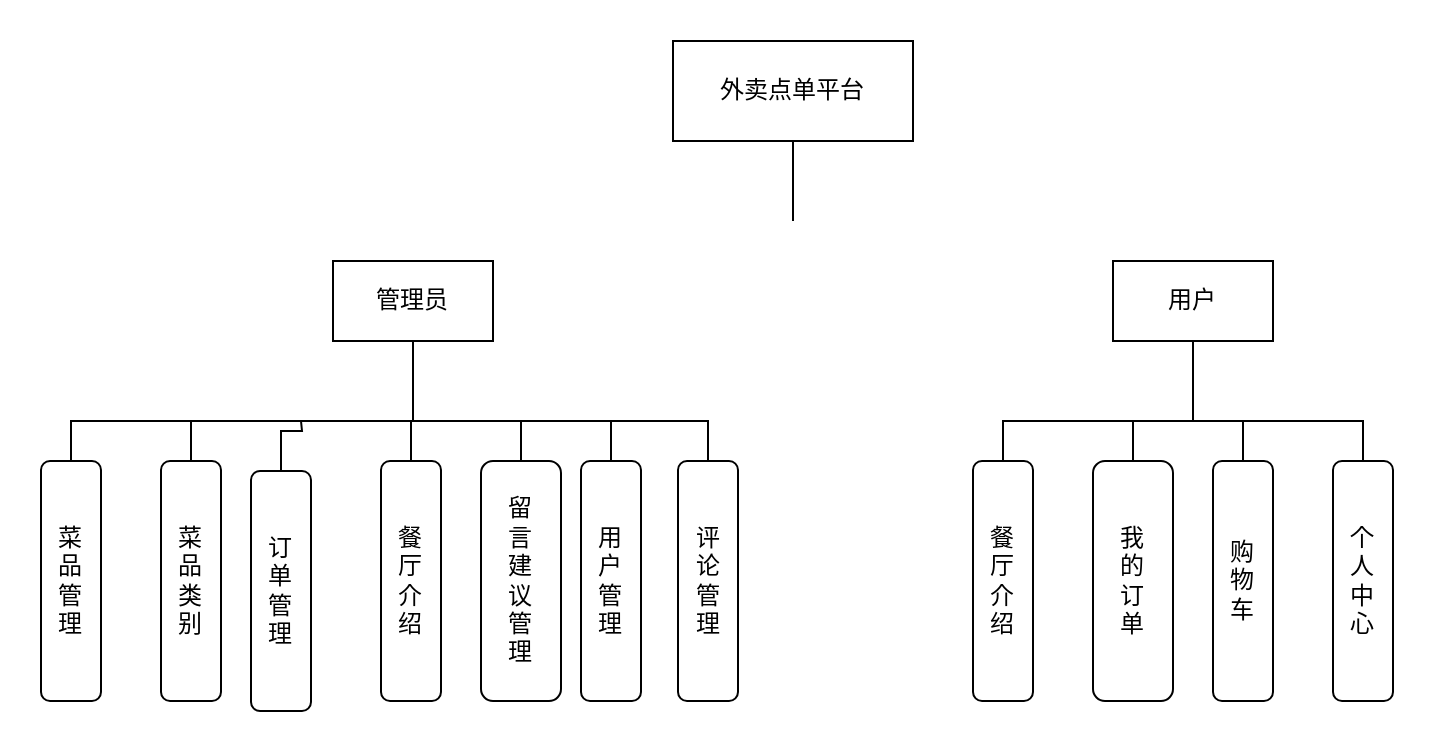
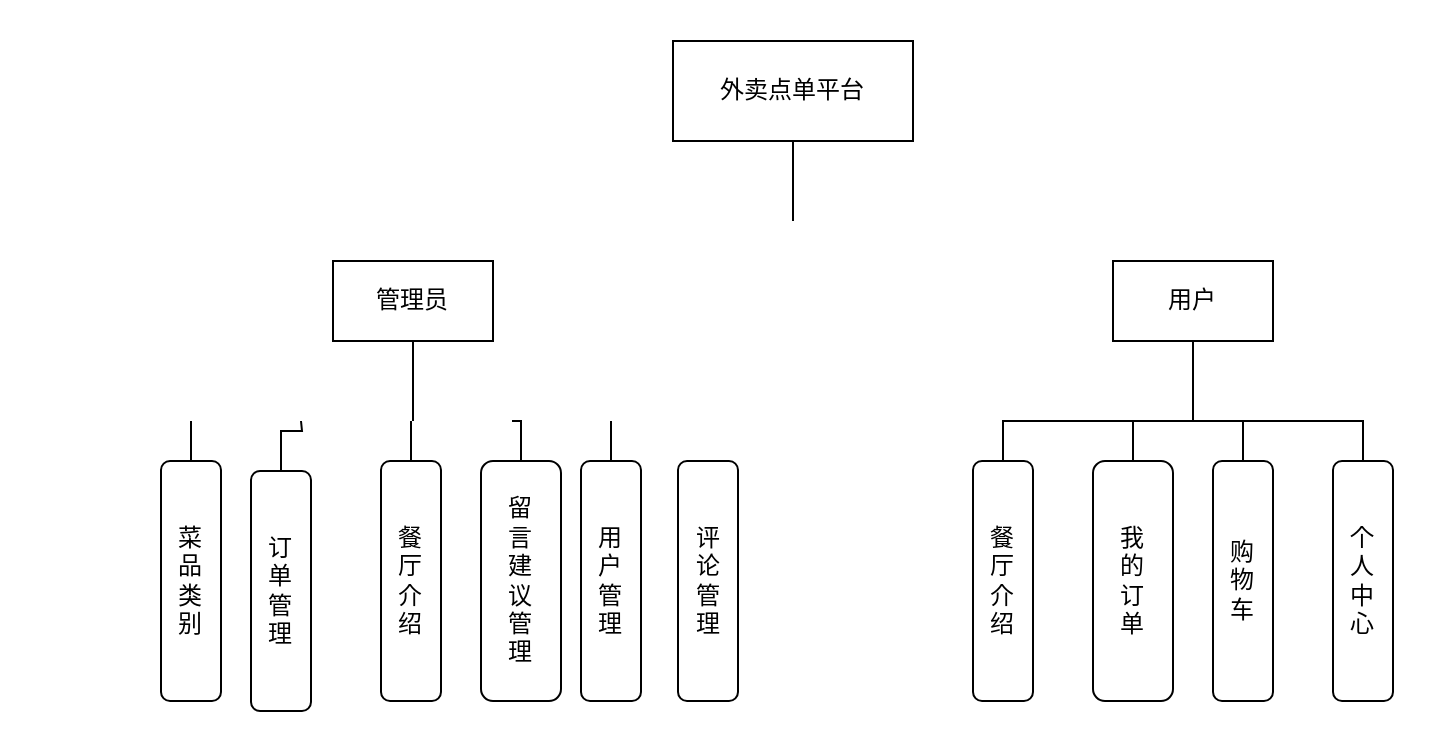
(219, 421) -> none
(71, 581) -> none
